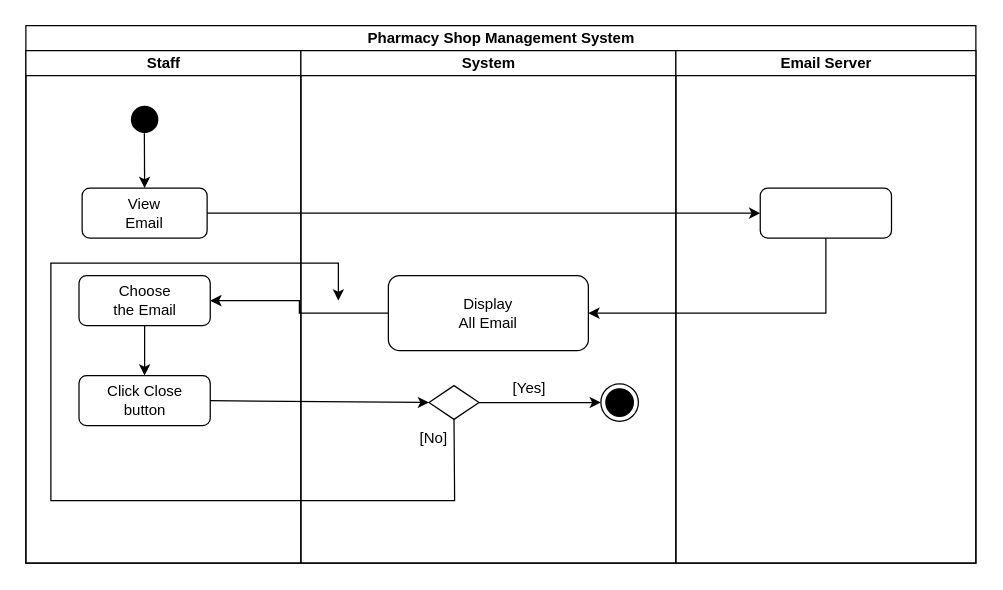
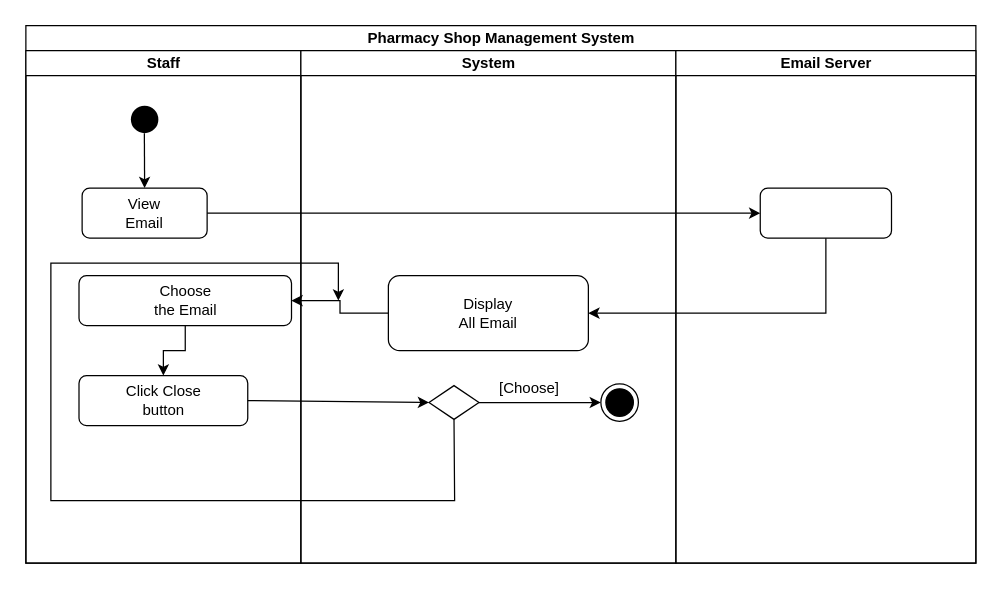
(144, 301) -> (185, 301)
(529, 388) -> (529, 388)
(144, 401) -> (163, 401)
(433, 438) -> none
